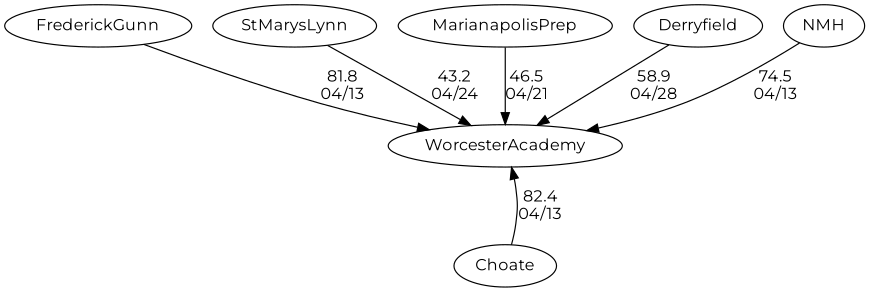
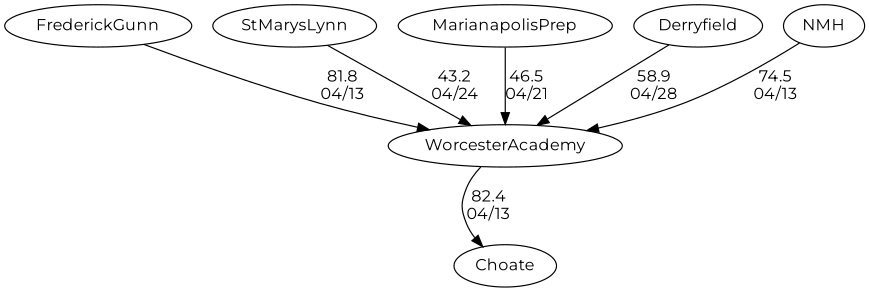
(517, 212) -> (462, 201)
